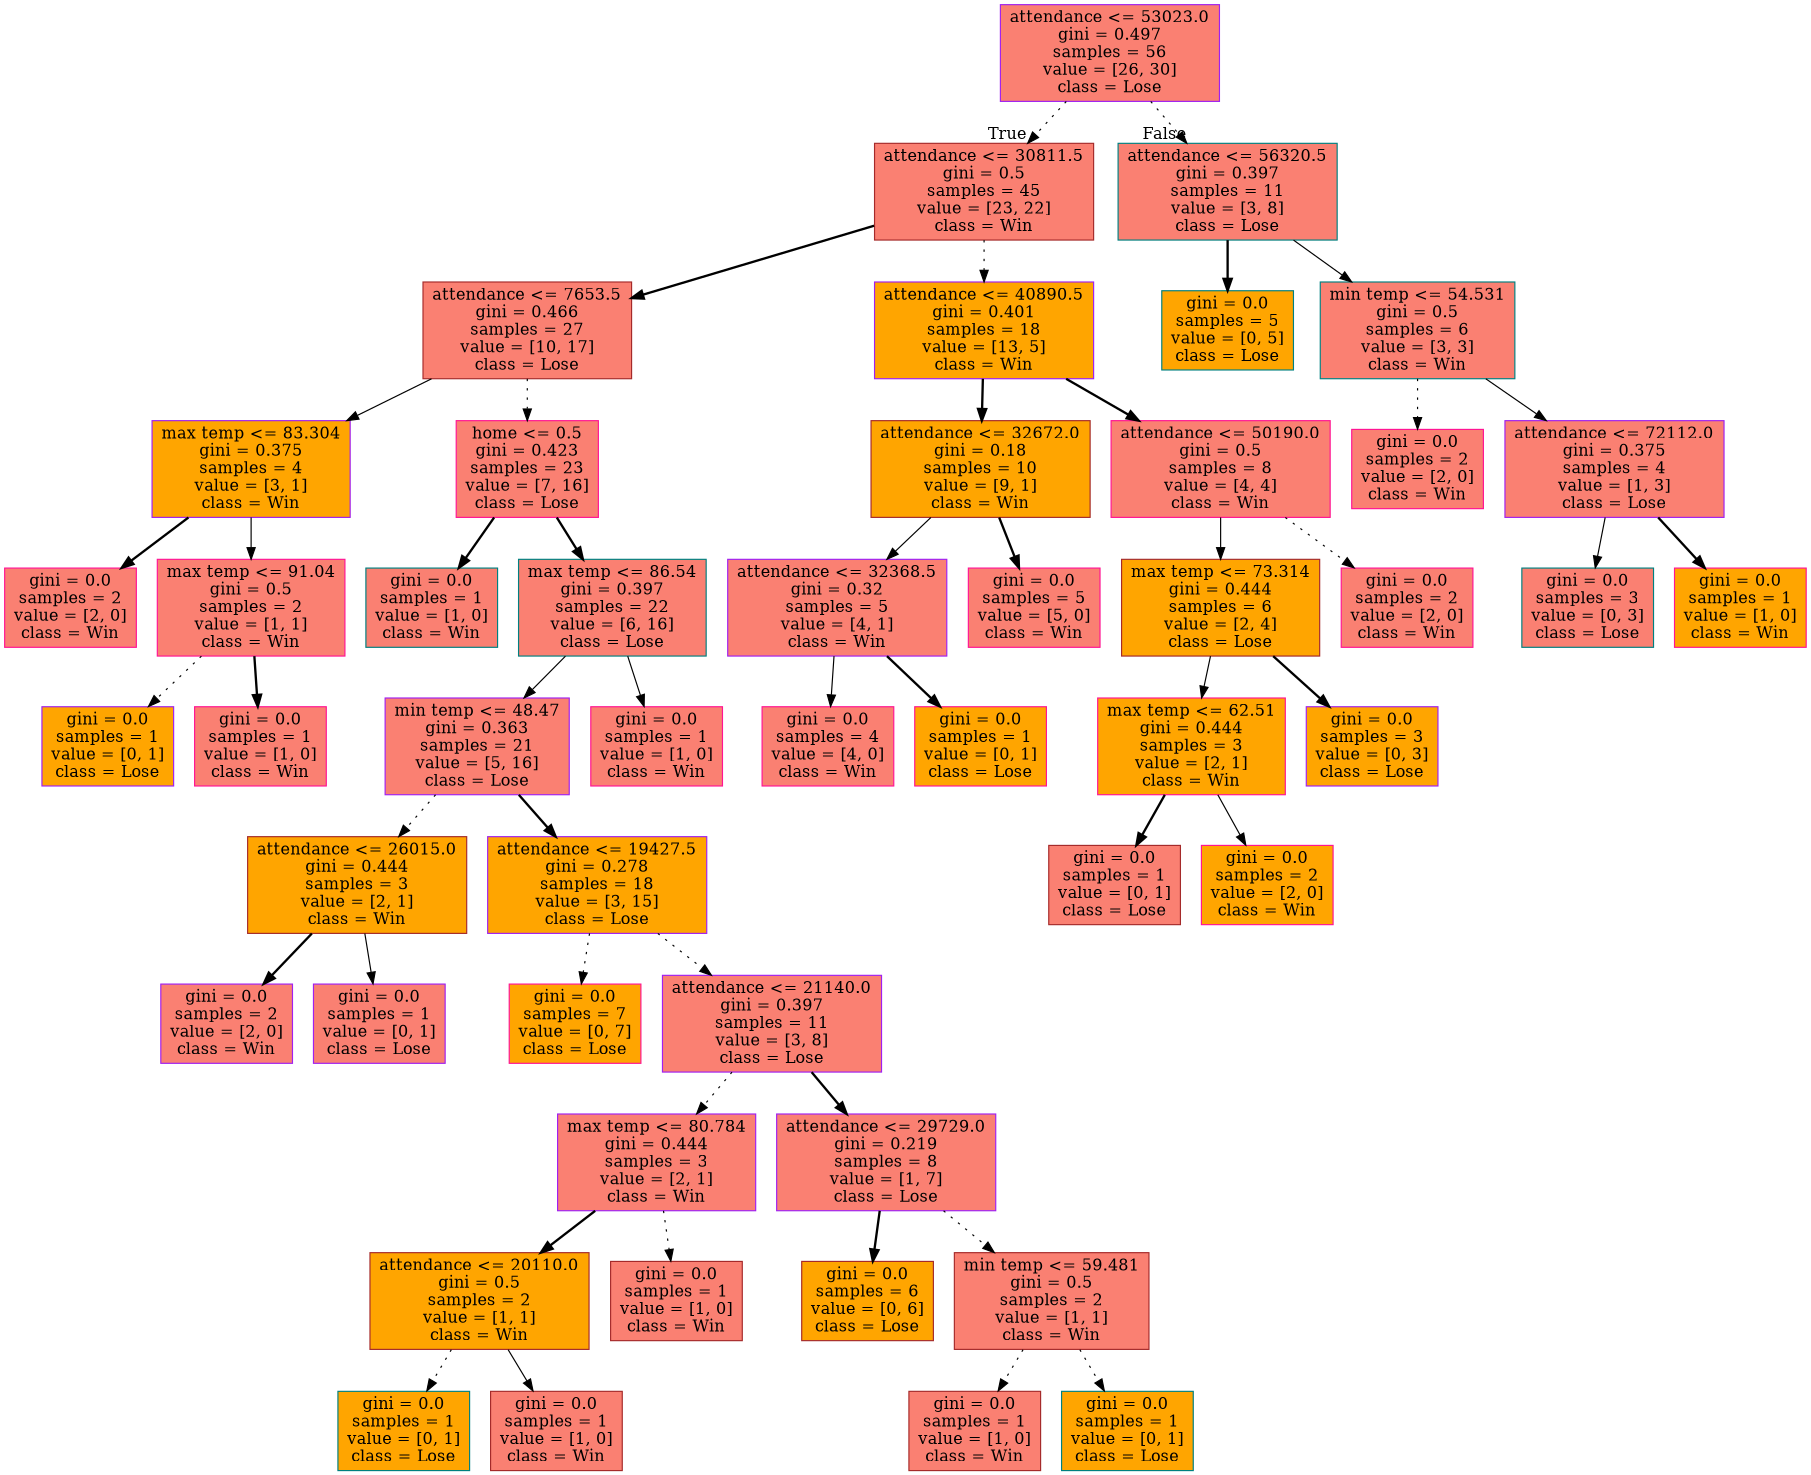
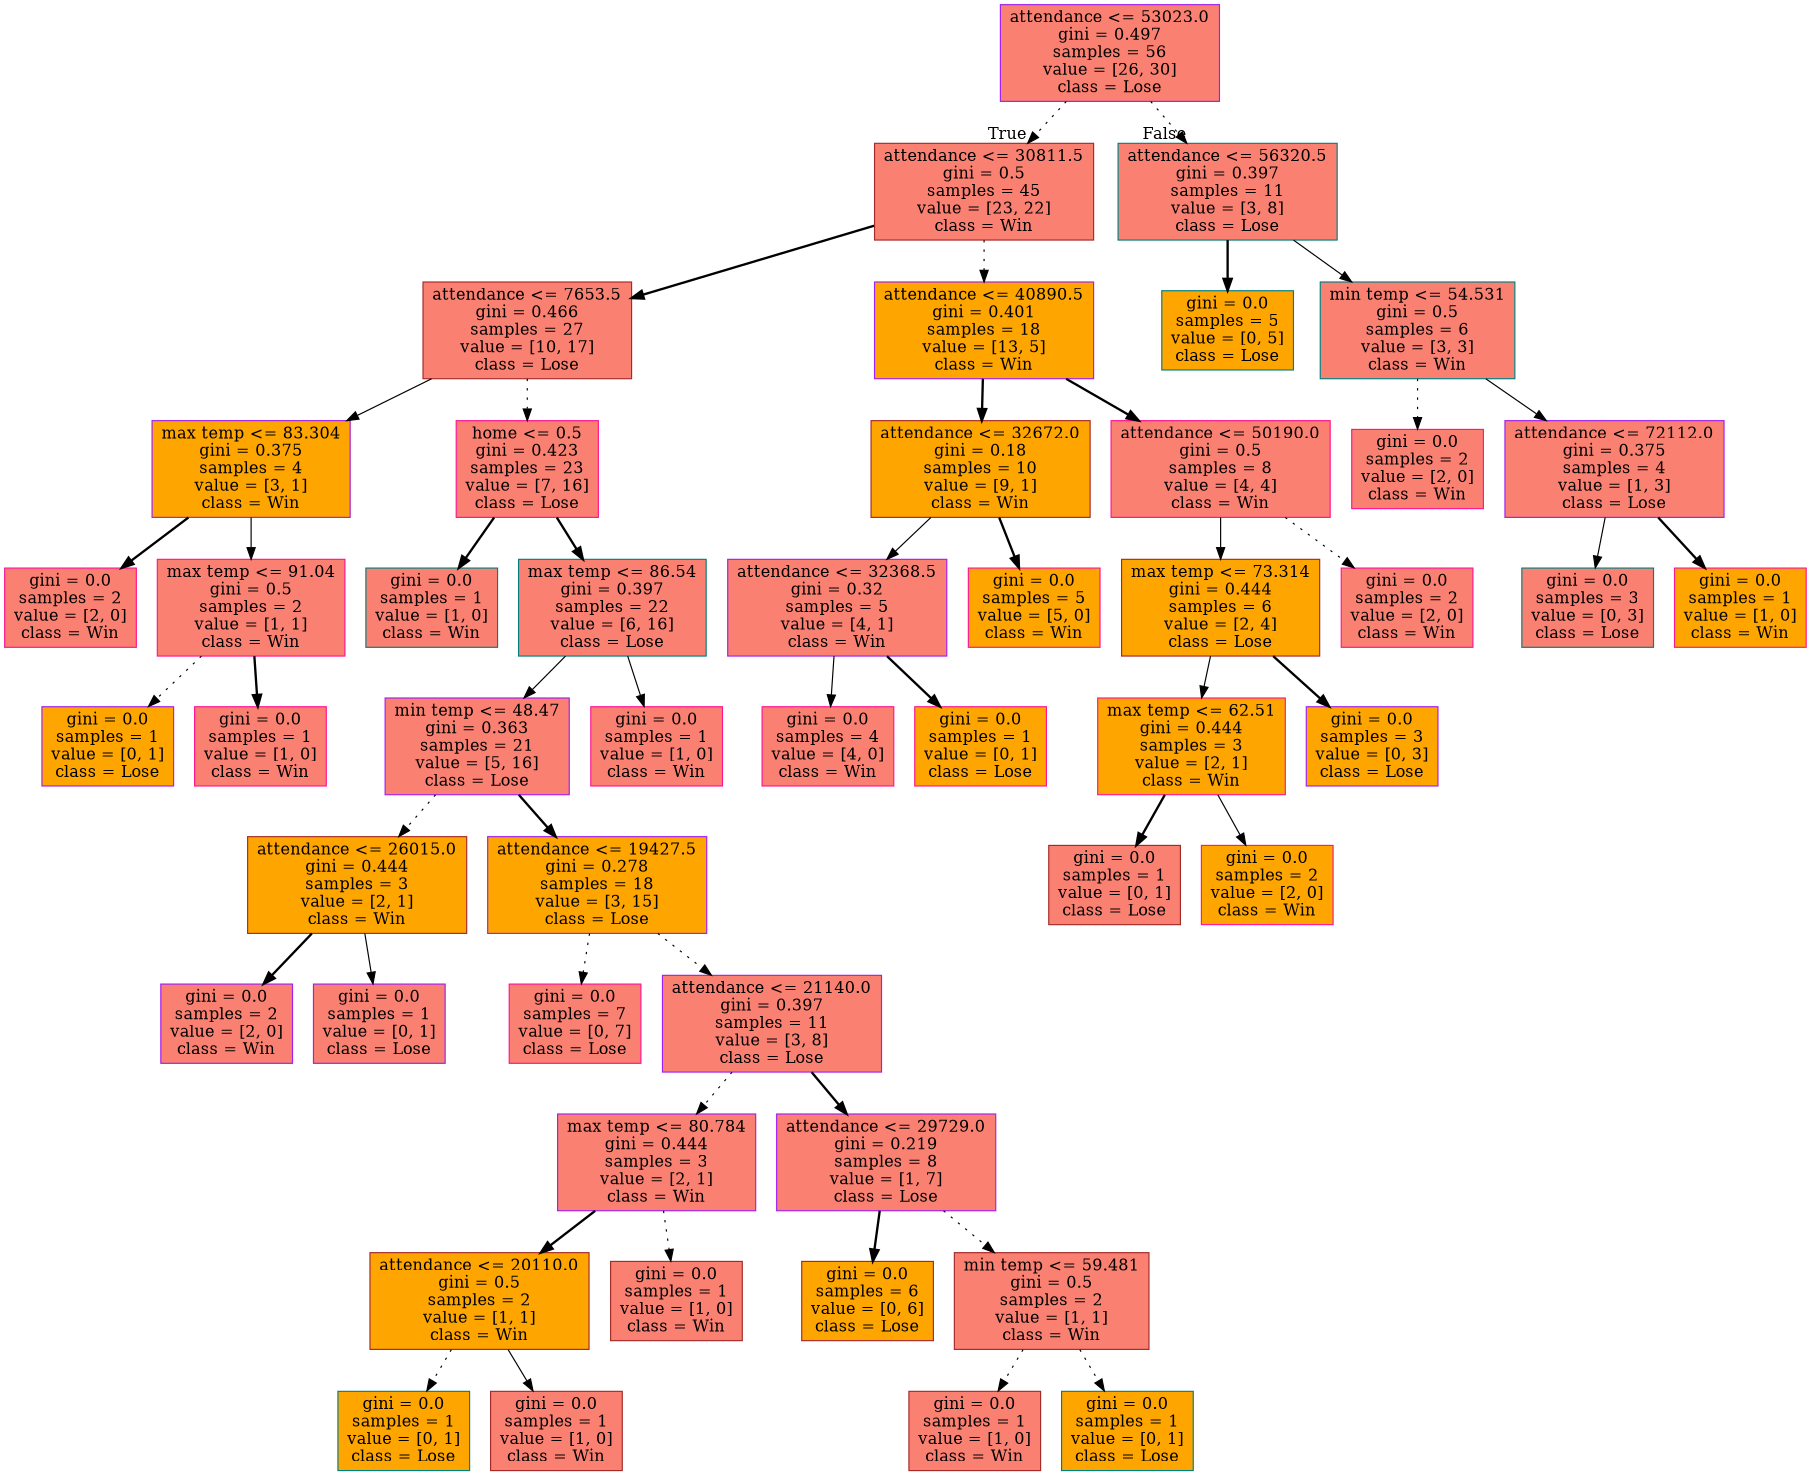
(1034, 608) -> (1034, 608)
(575, 1024) -> (575, 1024)
